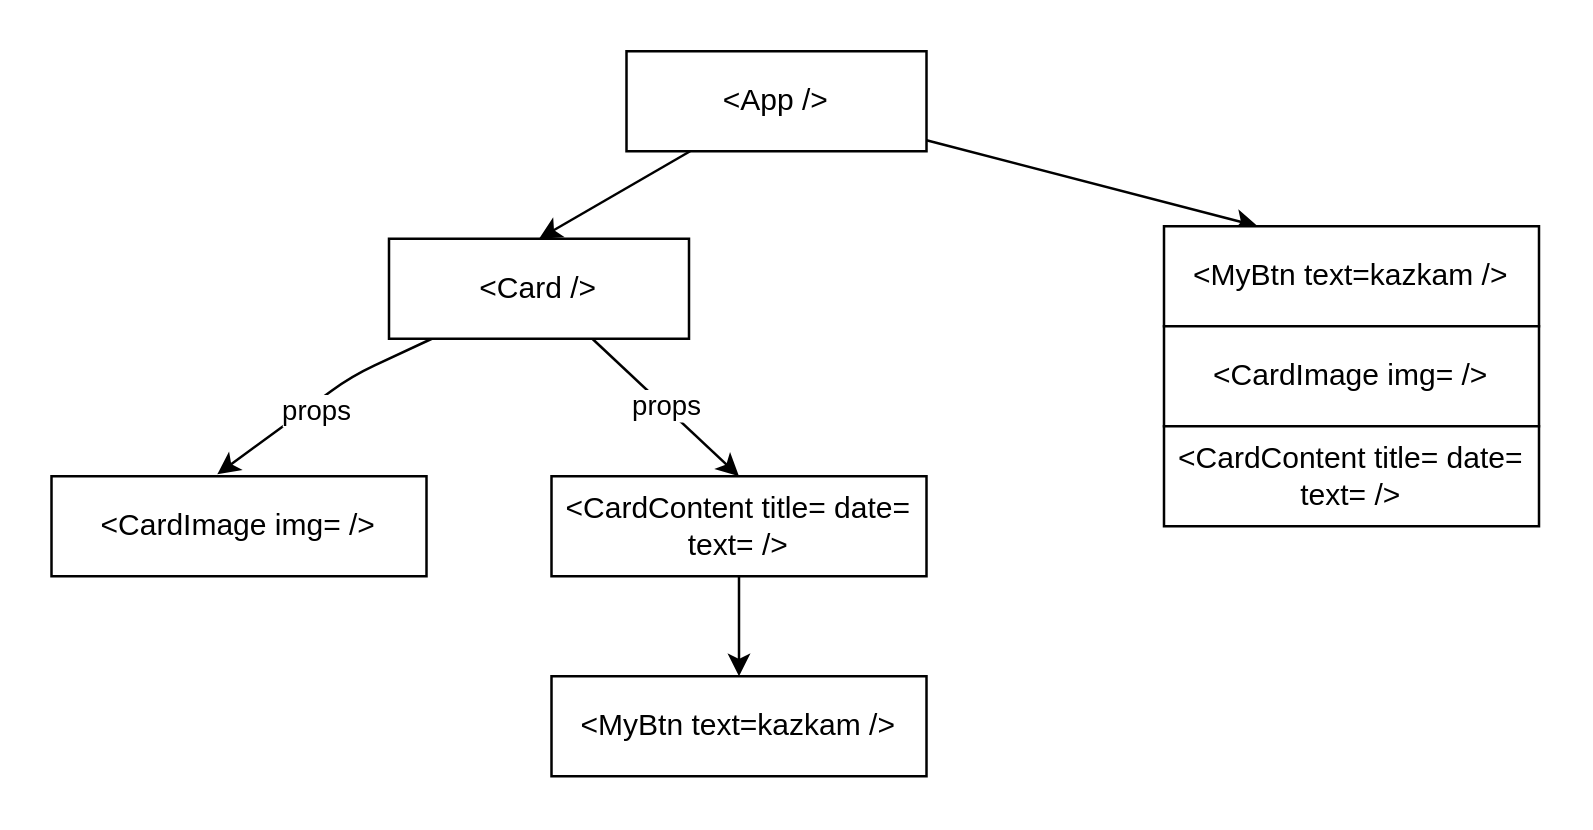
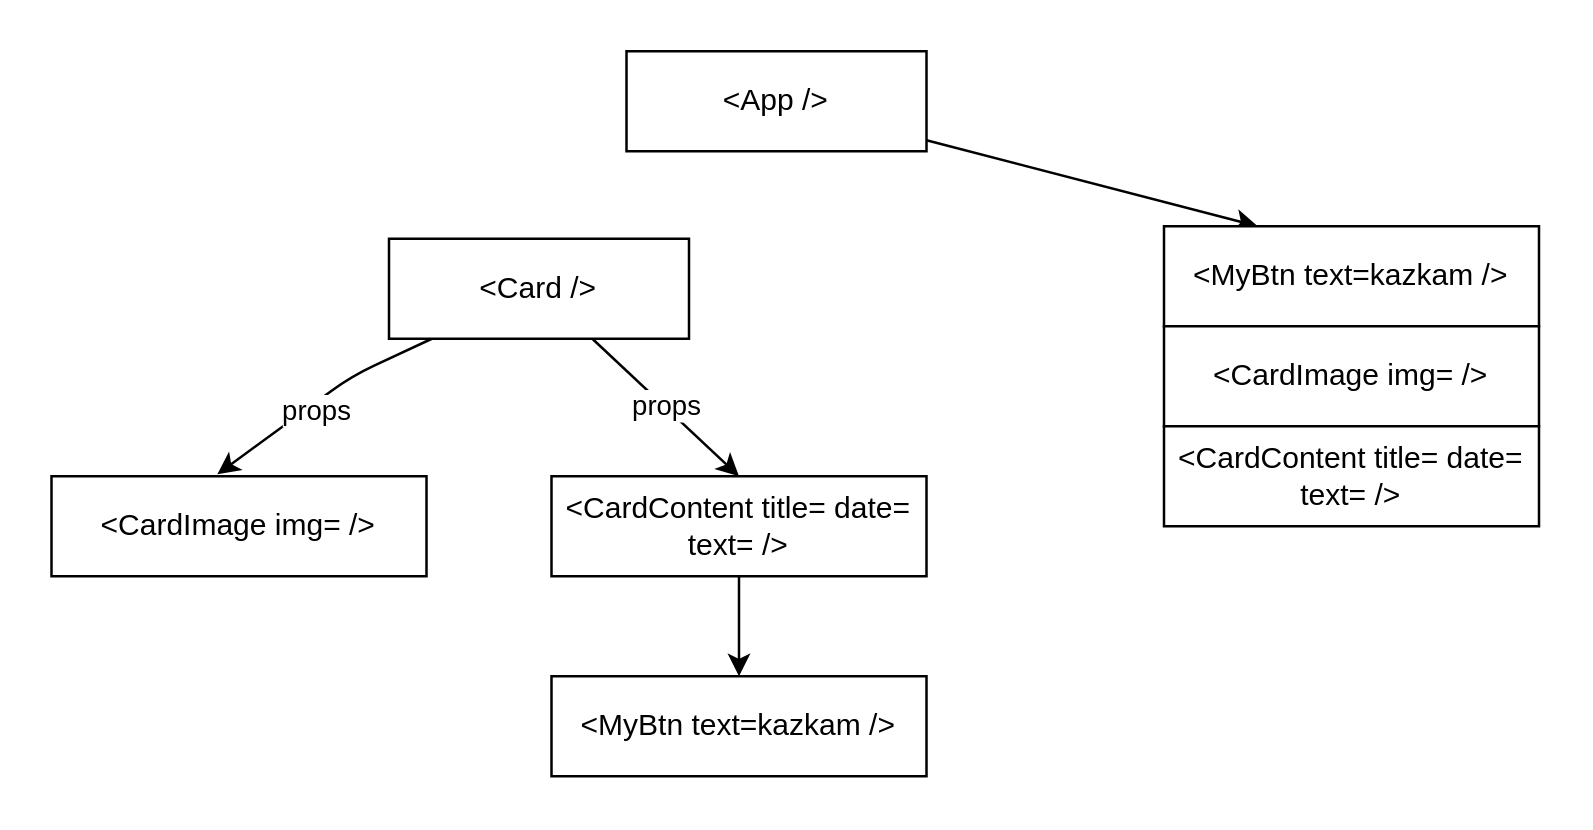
(621, 191) -> none
